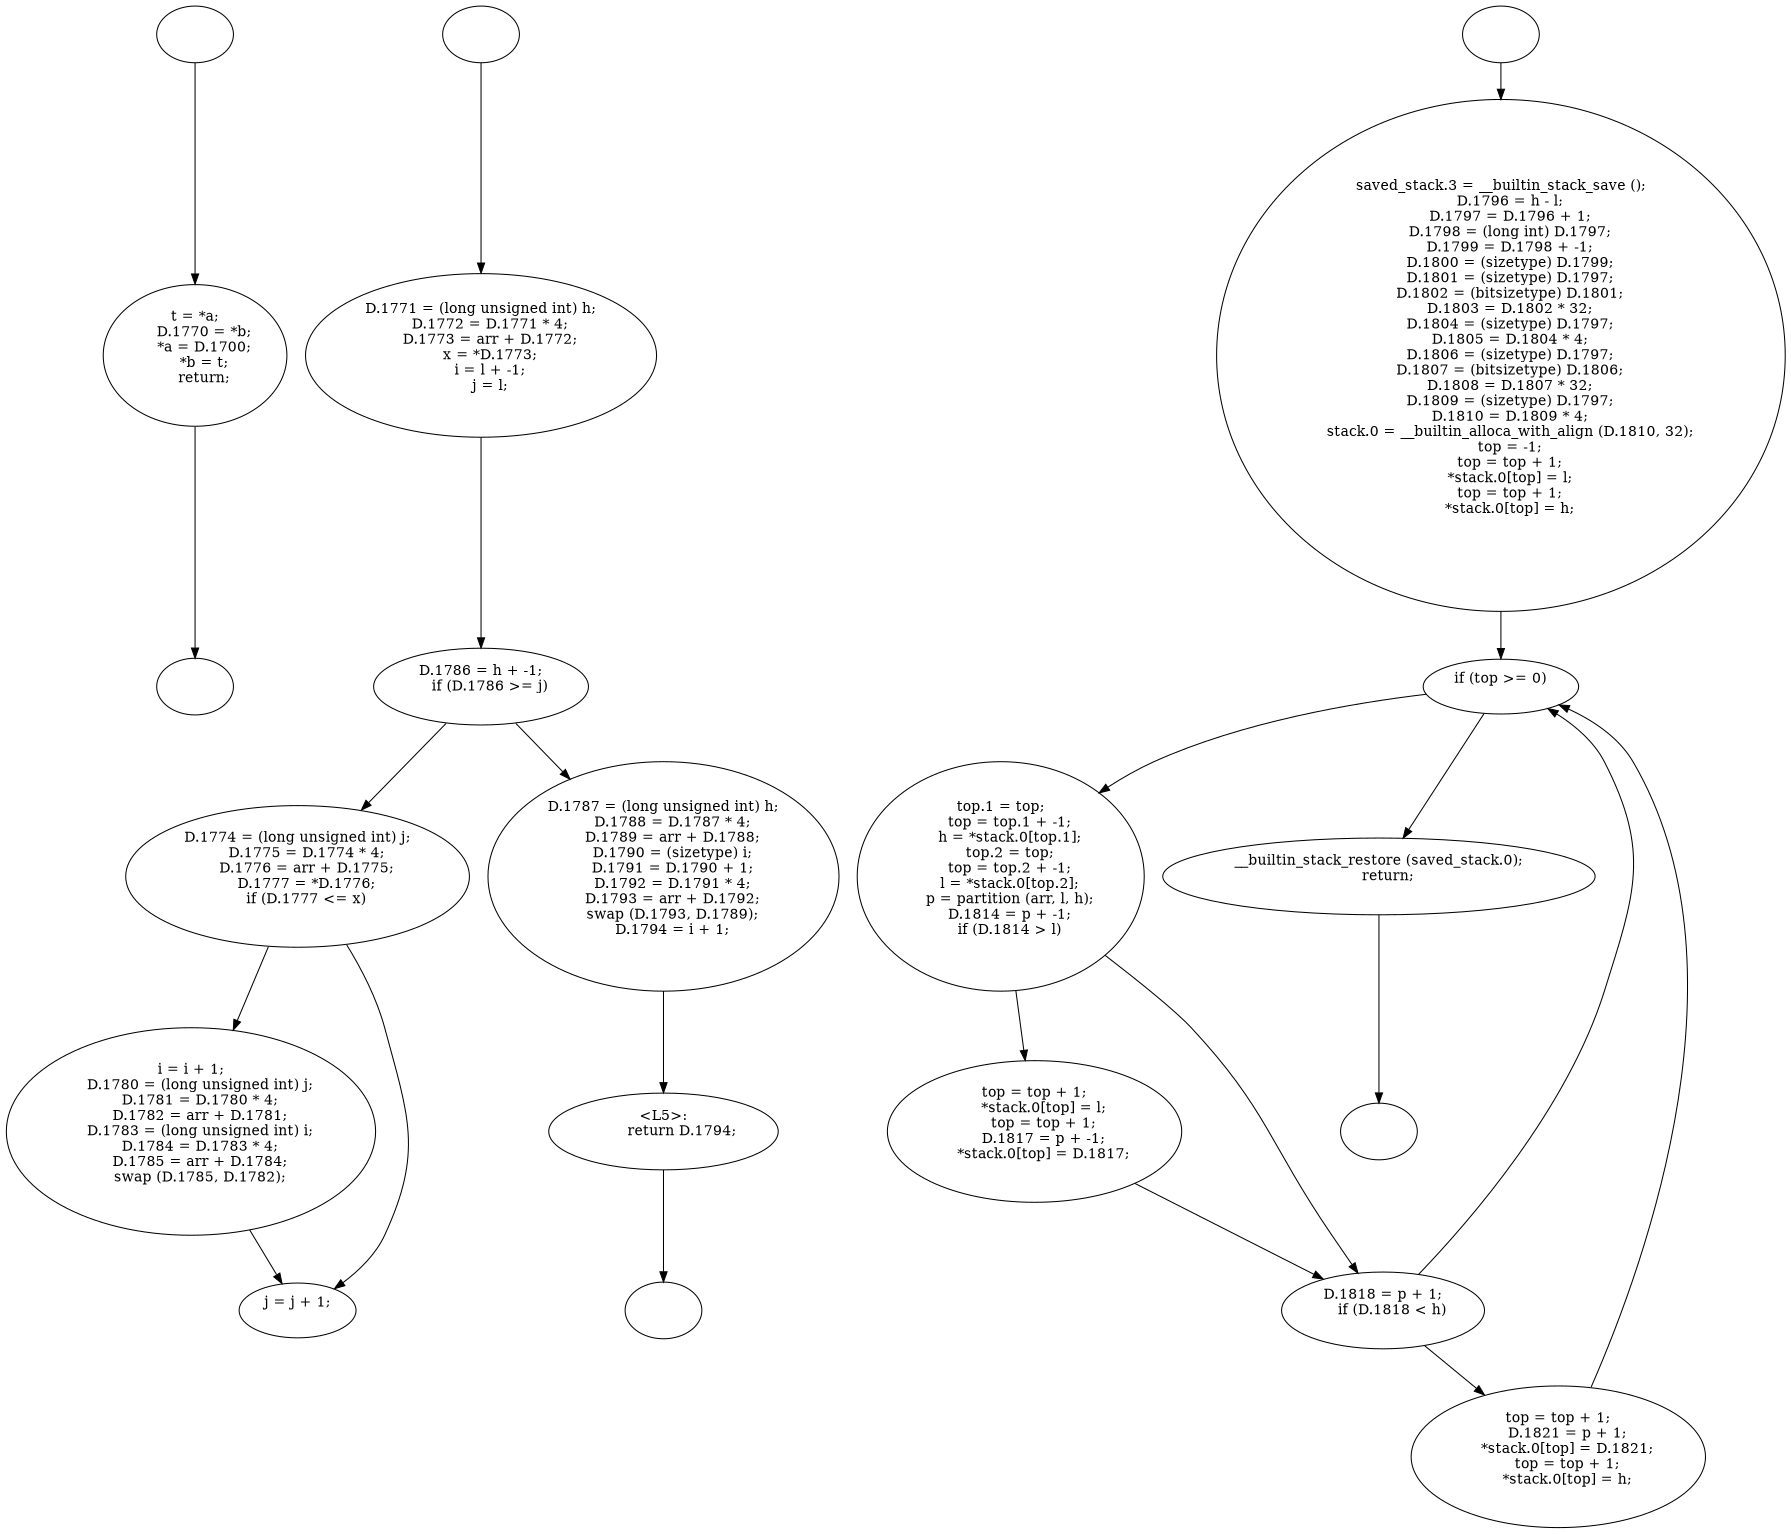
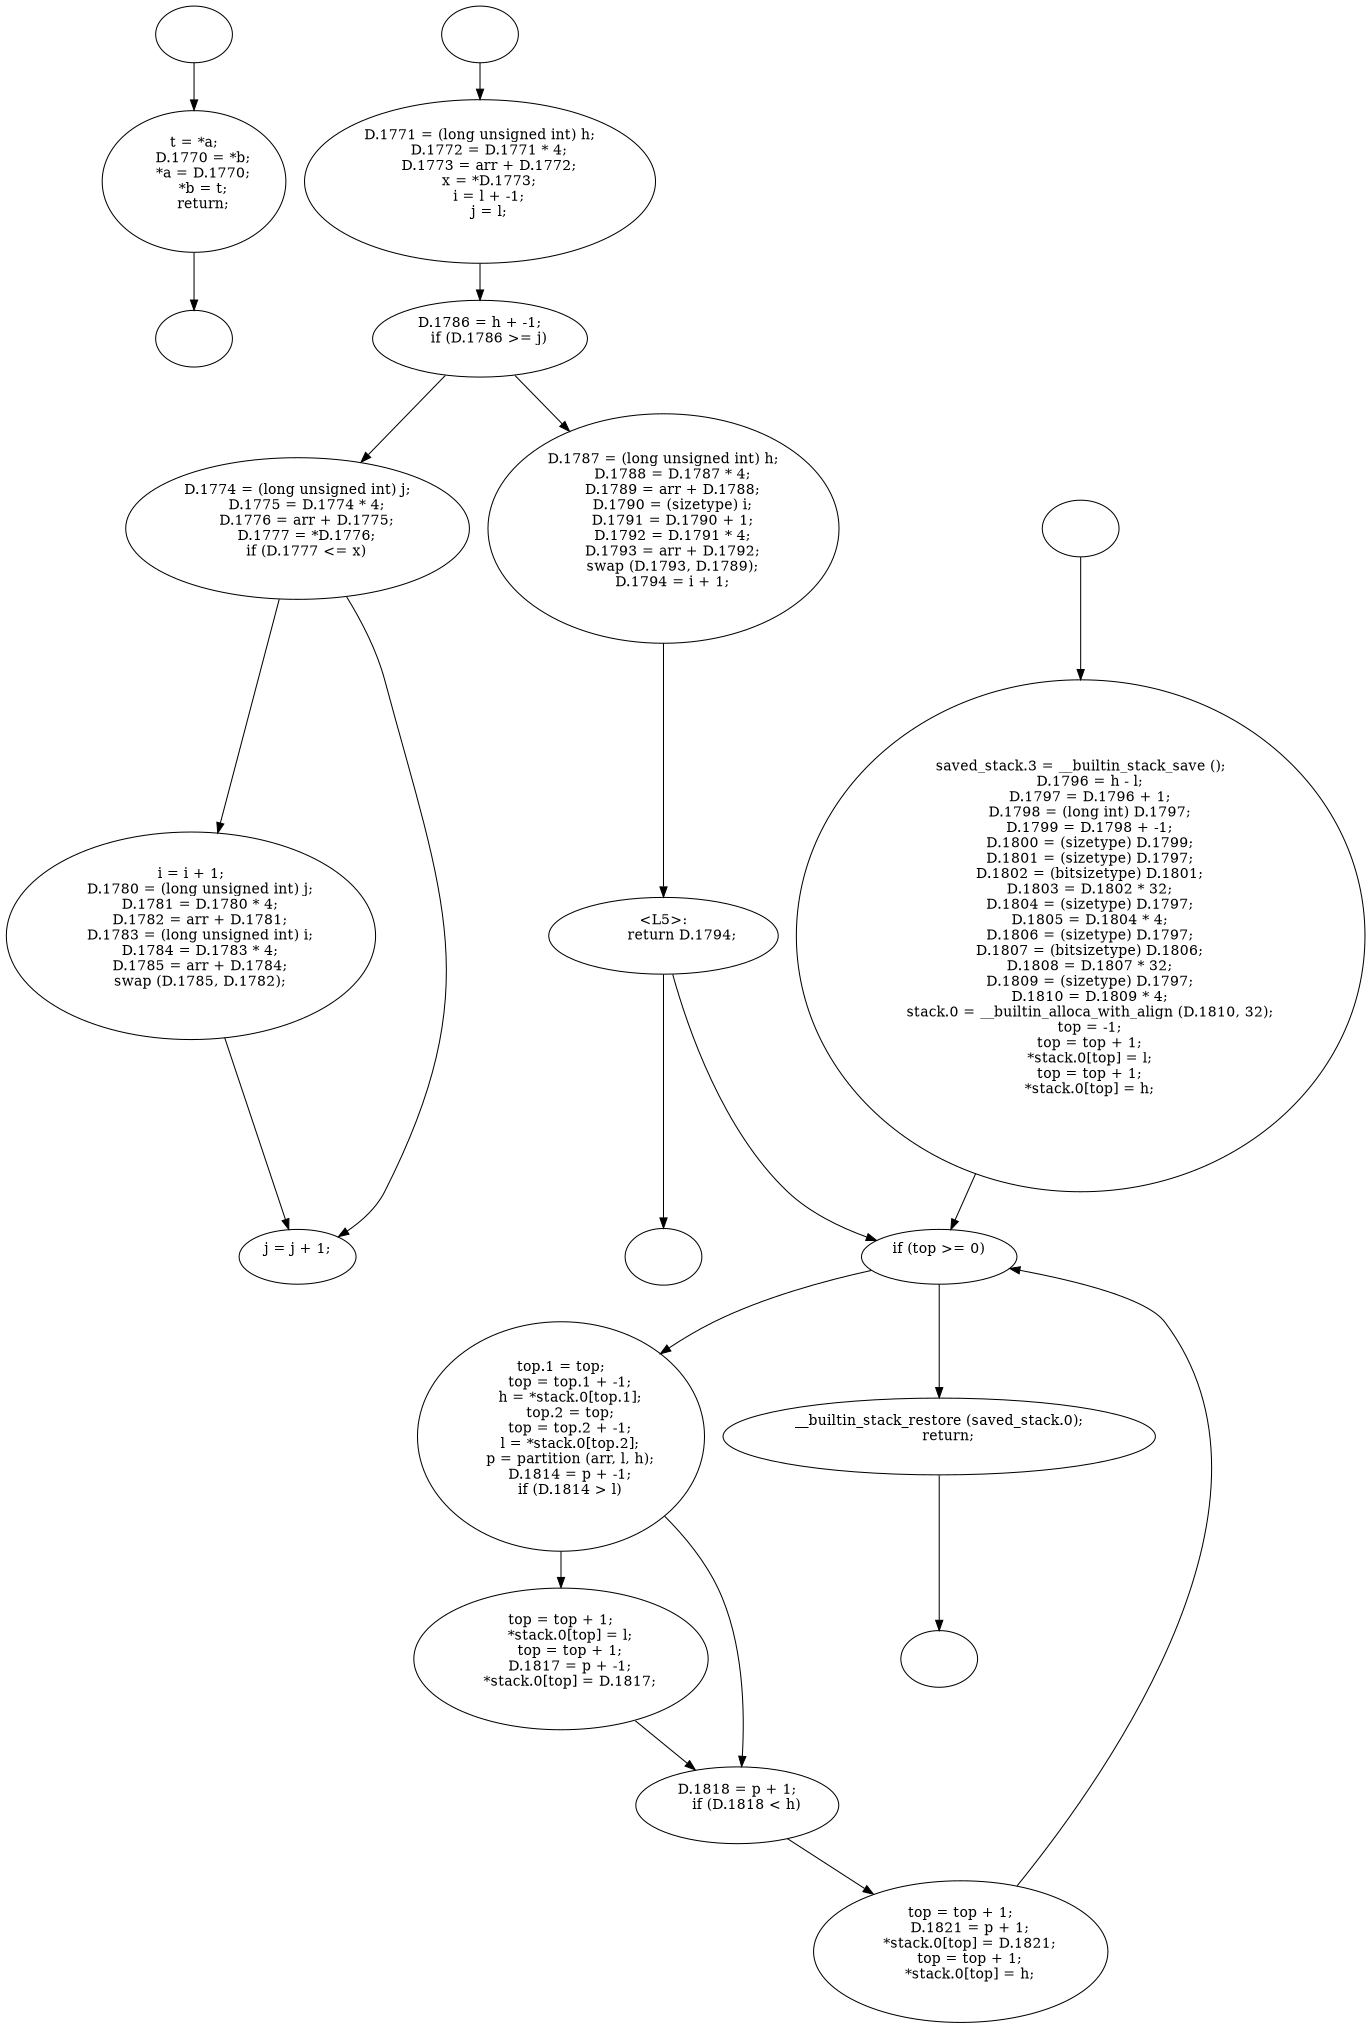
(195, 355) -> (194, 181)
(1598, 1007) -> (739, 1130)
